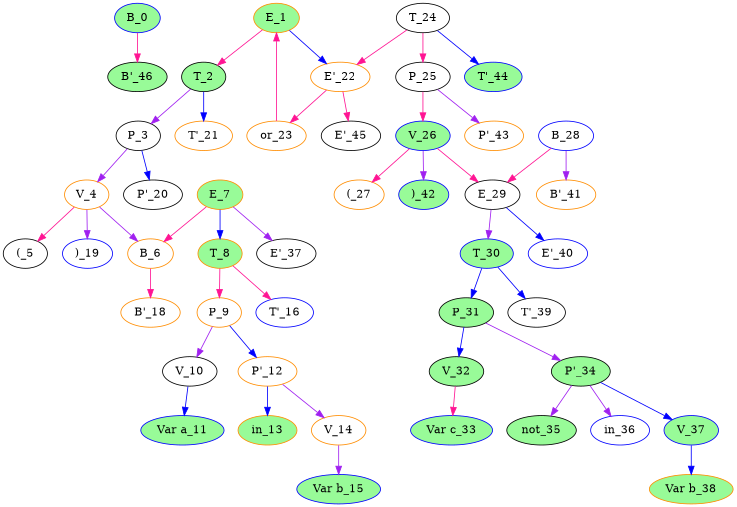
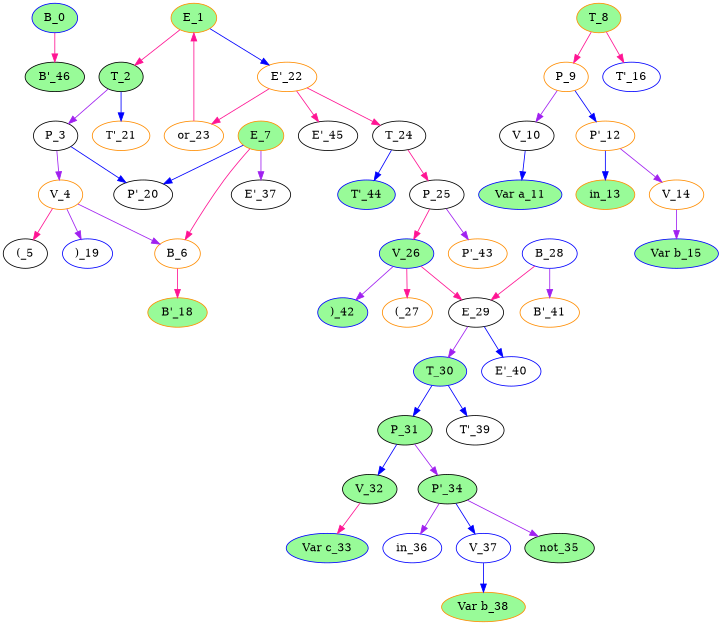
(385, 45) -> (340, 105)
(220, 220) -> (207, 163)
(151, 312) -> (178, 312)
(691, 430) -> (483, 548)
